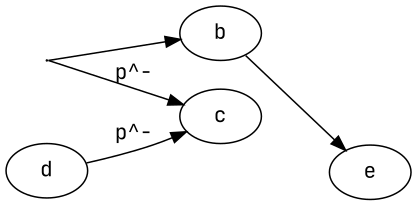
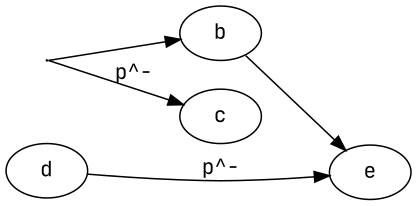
(130, 152) -> (201, 180)
